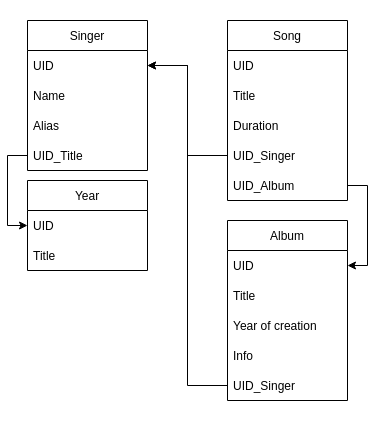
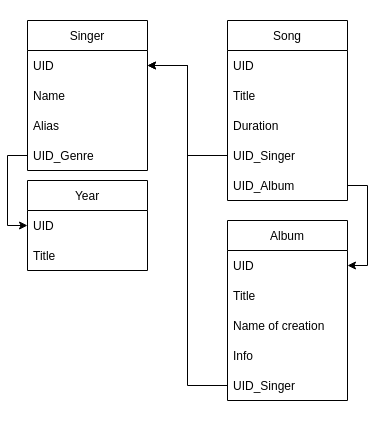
(60, 156) -> (63, 156)
(282, 326) -> (282, 326)
